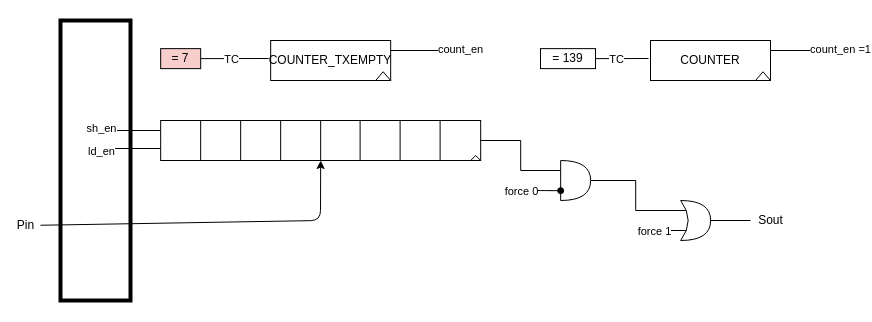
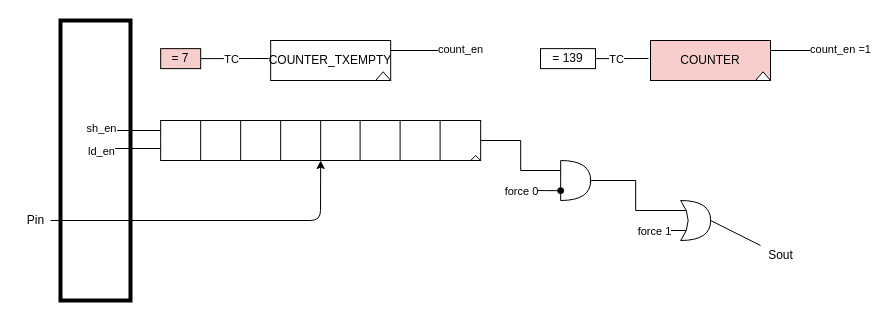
(711, 61) -> (711, 61)
(771, 221) -> (781, 256)
(26, 226) -> (36, 221)
